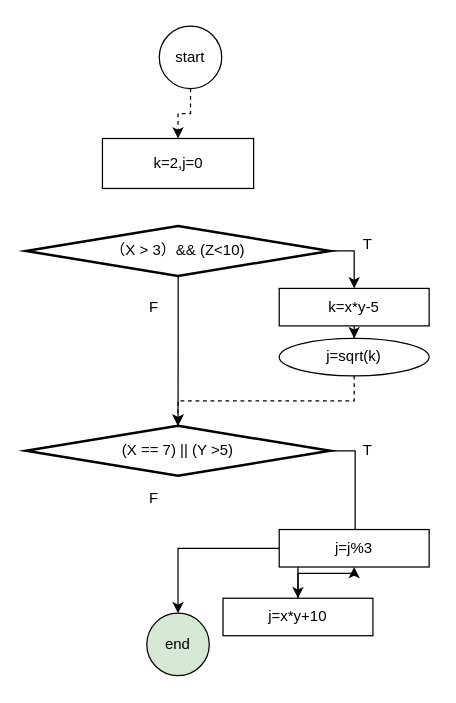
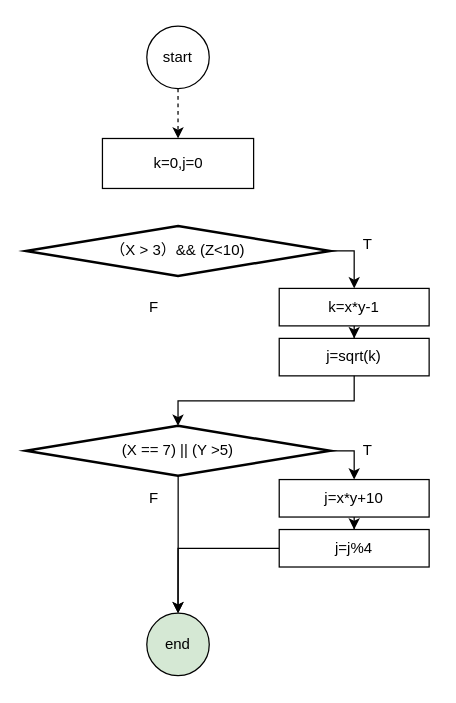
(191, 57) -> (178, 57)
(179, 163) -> (179, 163)
(354, 307) -> (354, 307)
(178, 336) -> none
(354, 357) -> (354, 357)
(279, 401) -> (279, 401)
none -> (178, 510)
(354, 548) -> (354, 548)
(298, 617) -> (354, 498)
